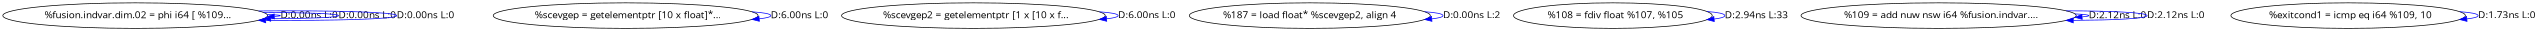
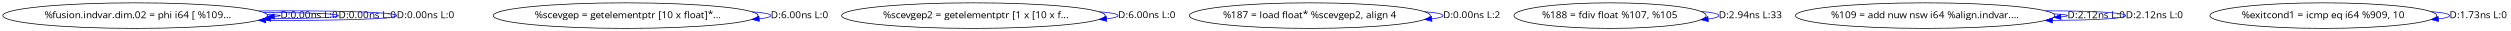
(1613, 16) -> (1610, 16)
(1939, 16) -> (1925, 16)
(2348, 16) -> (2323, 16)
